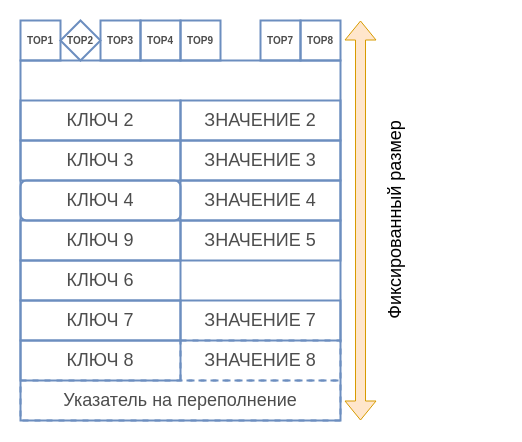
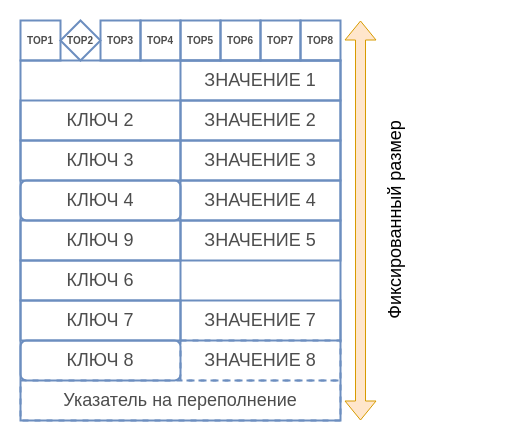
(201, 41) -> (201, 41)
none -> (241, 41)
none -> (261, 81)
(101, 361) -> (101, 361)
